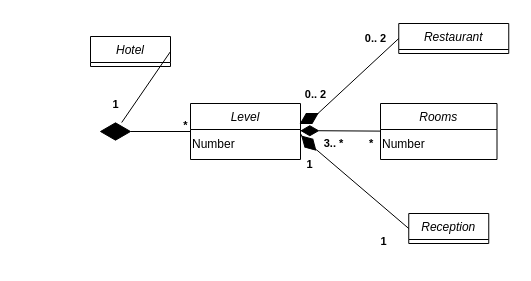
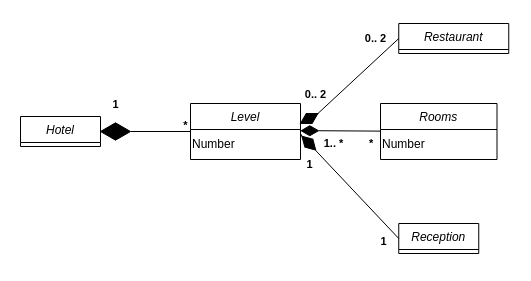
(131, 52) -> (61, 132)
(334, 144) -> (334, 144)
(449, 229) -> (439, 239)
